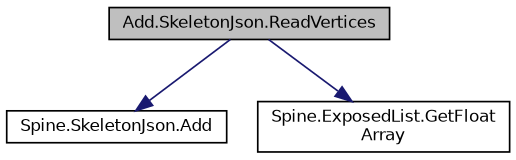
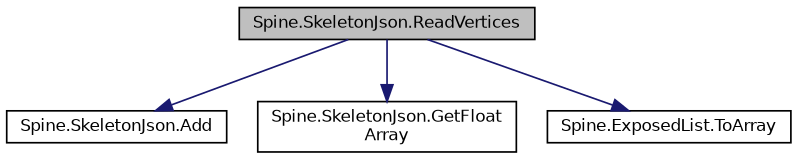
(249, 24) -> (387, 24)
(384, 127) -> (387, 127)
none -> (669, 127)
